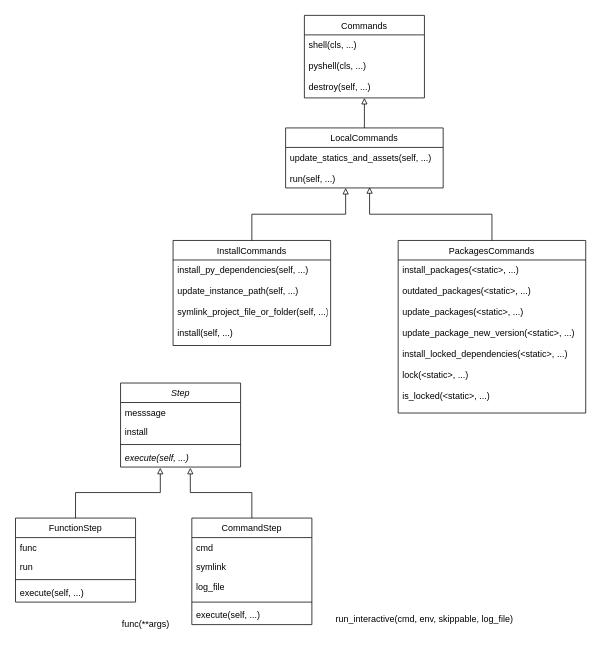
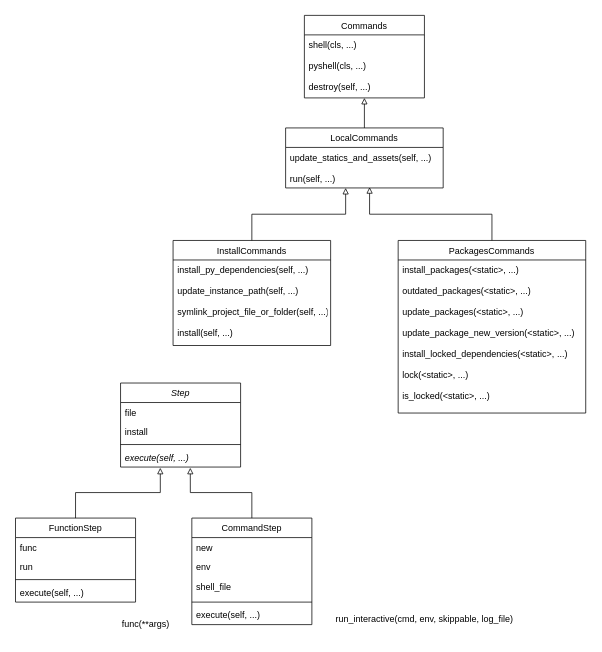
(145, 413) -> (132, 413)
(203, 548) -> (203, 548)
(211, 567) -> (203, 567)
(213, 587) -> (217, 587)
